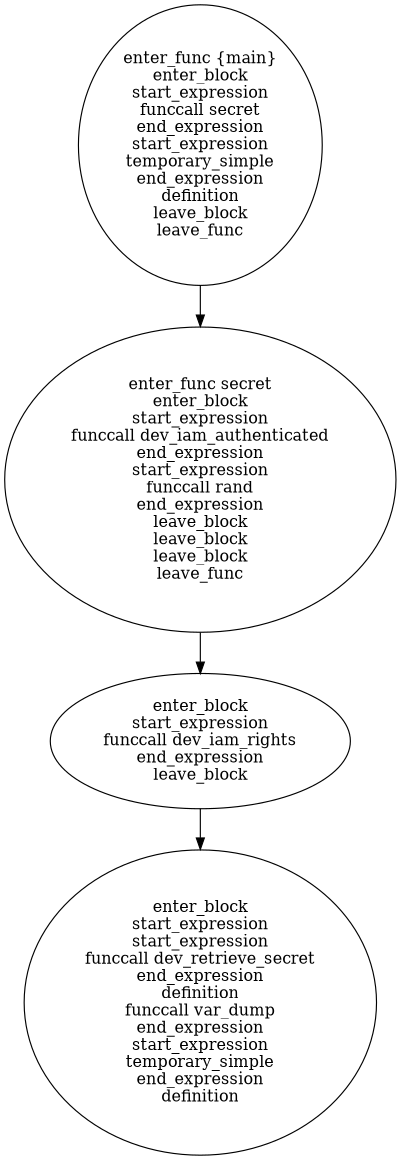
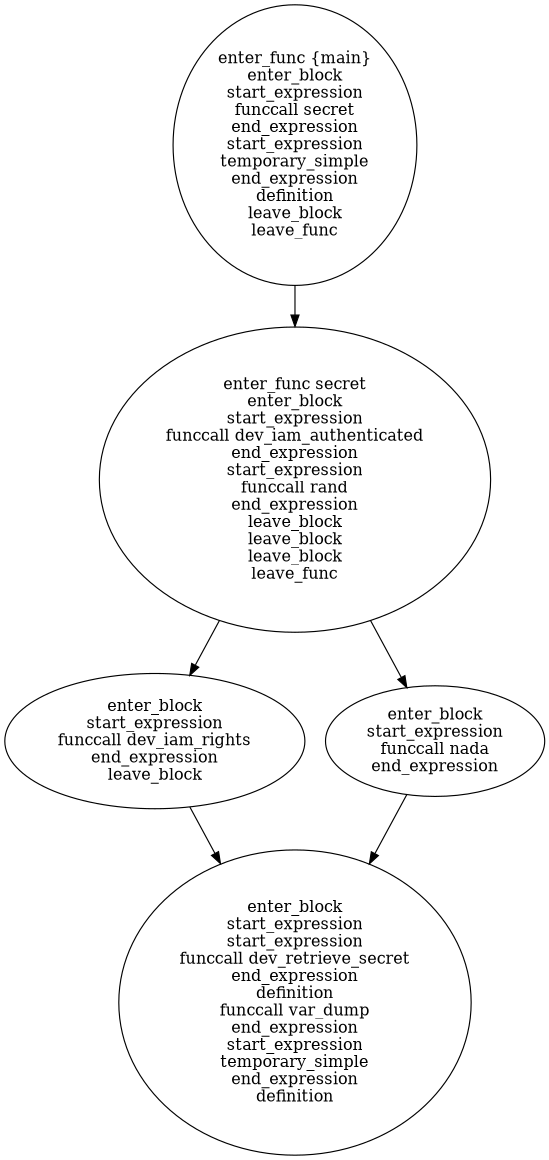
none -> (435, 741)
